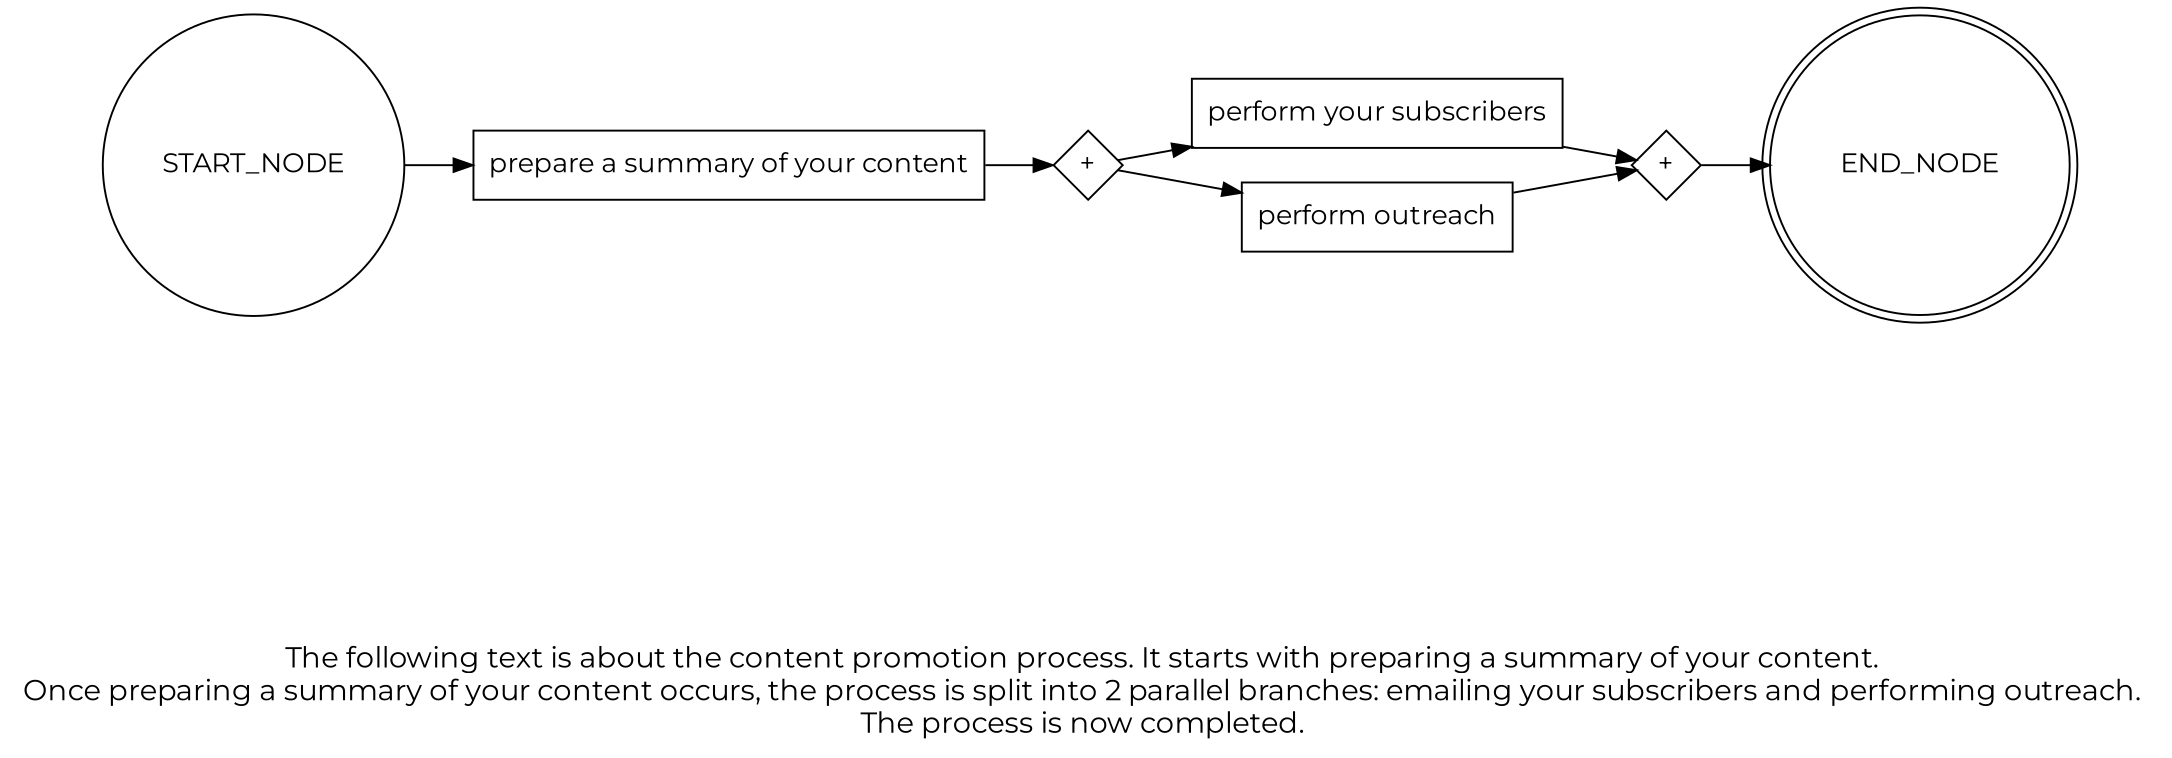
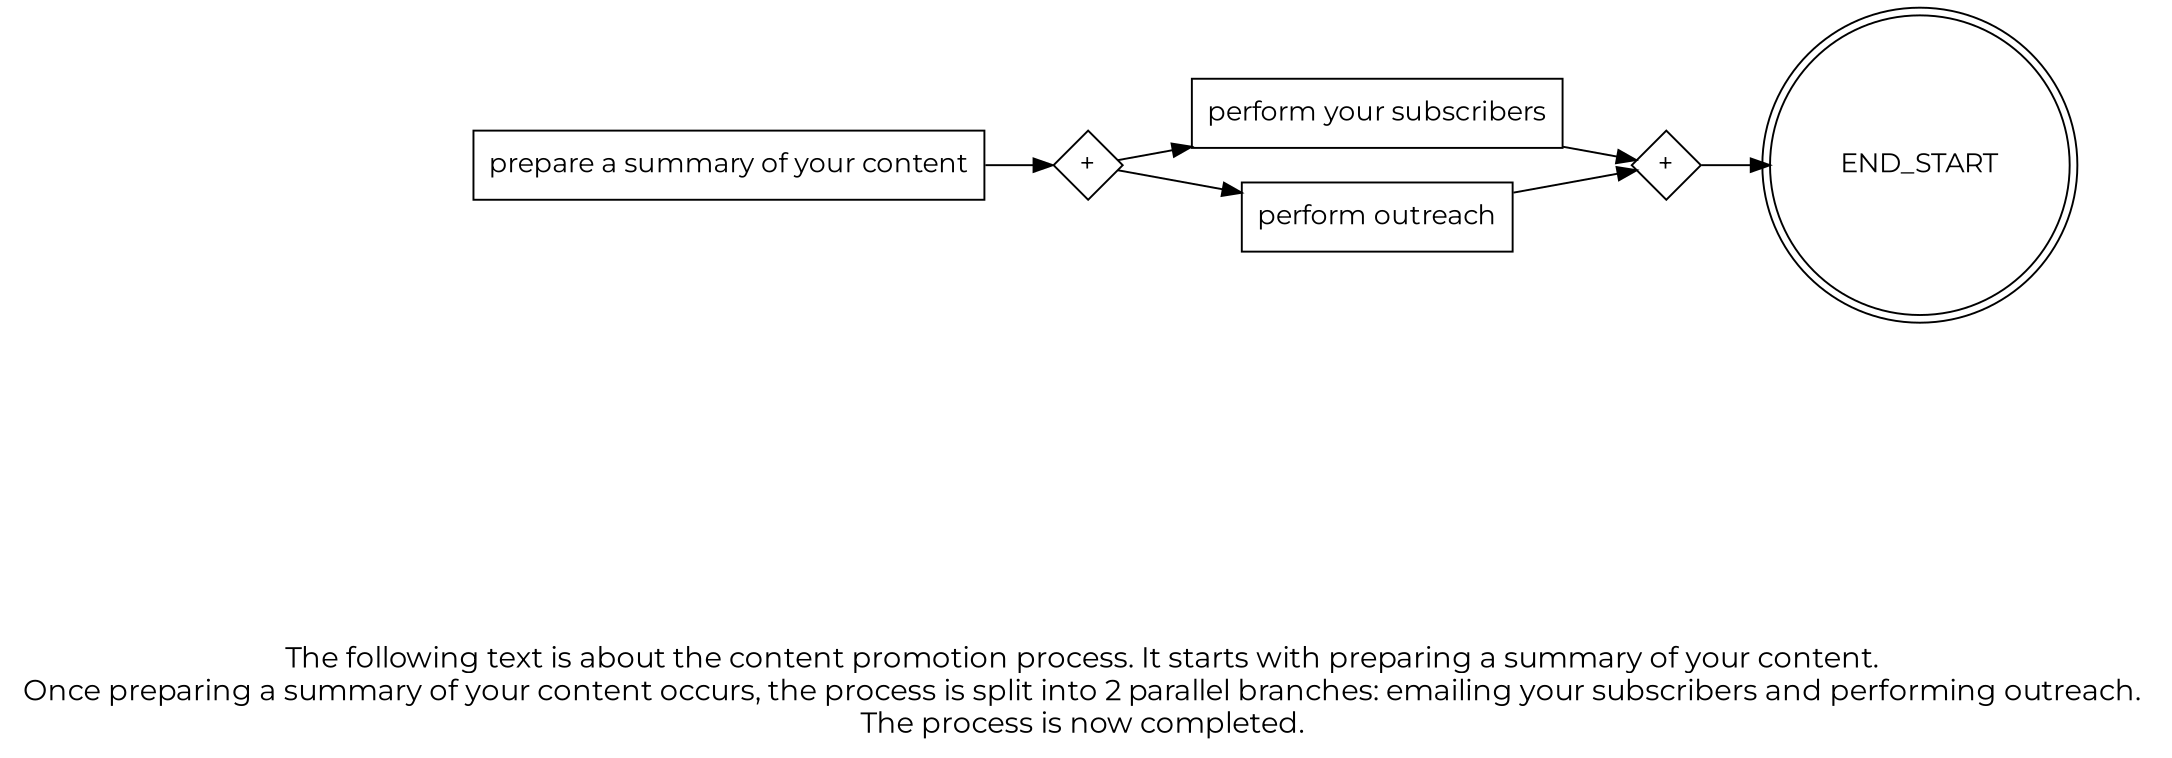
(254, 165) -> none
(1920, 165) -> (1920, 165)
